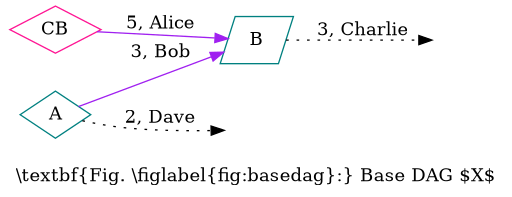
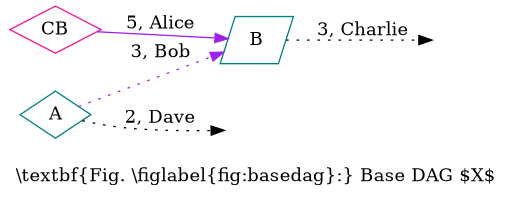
(145, 82) -> (145, 82)
